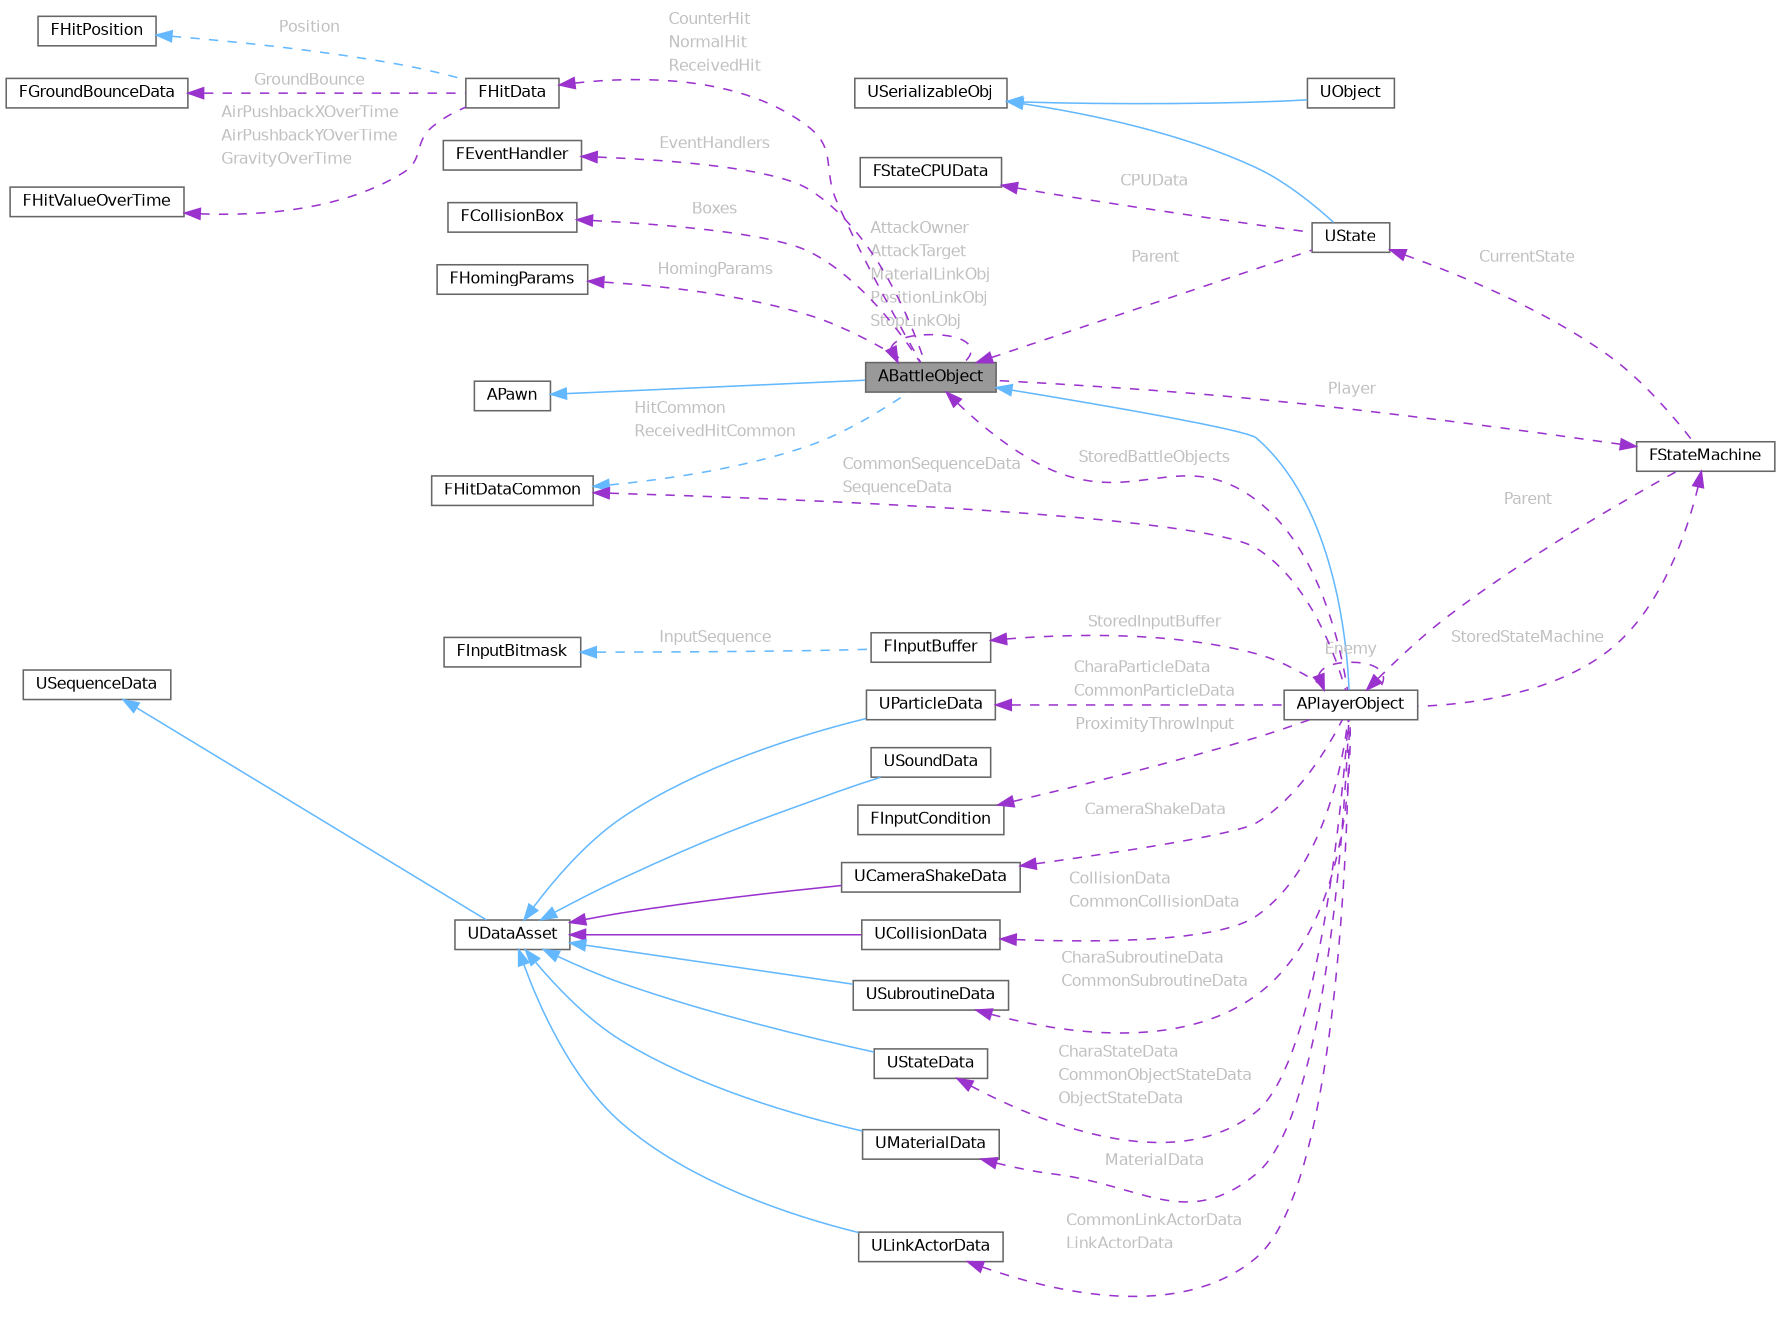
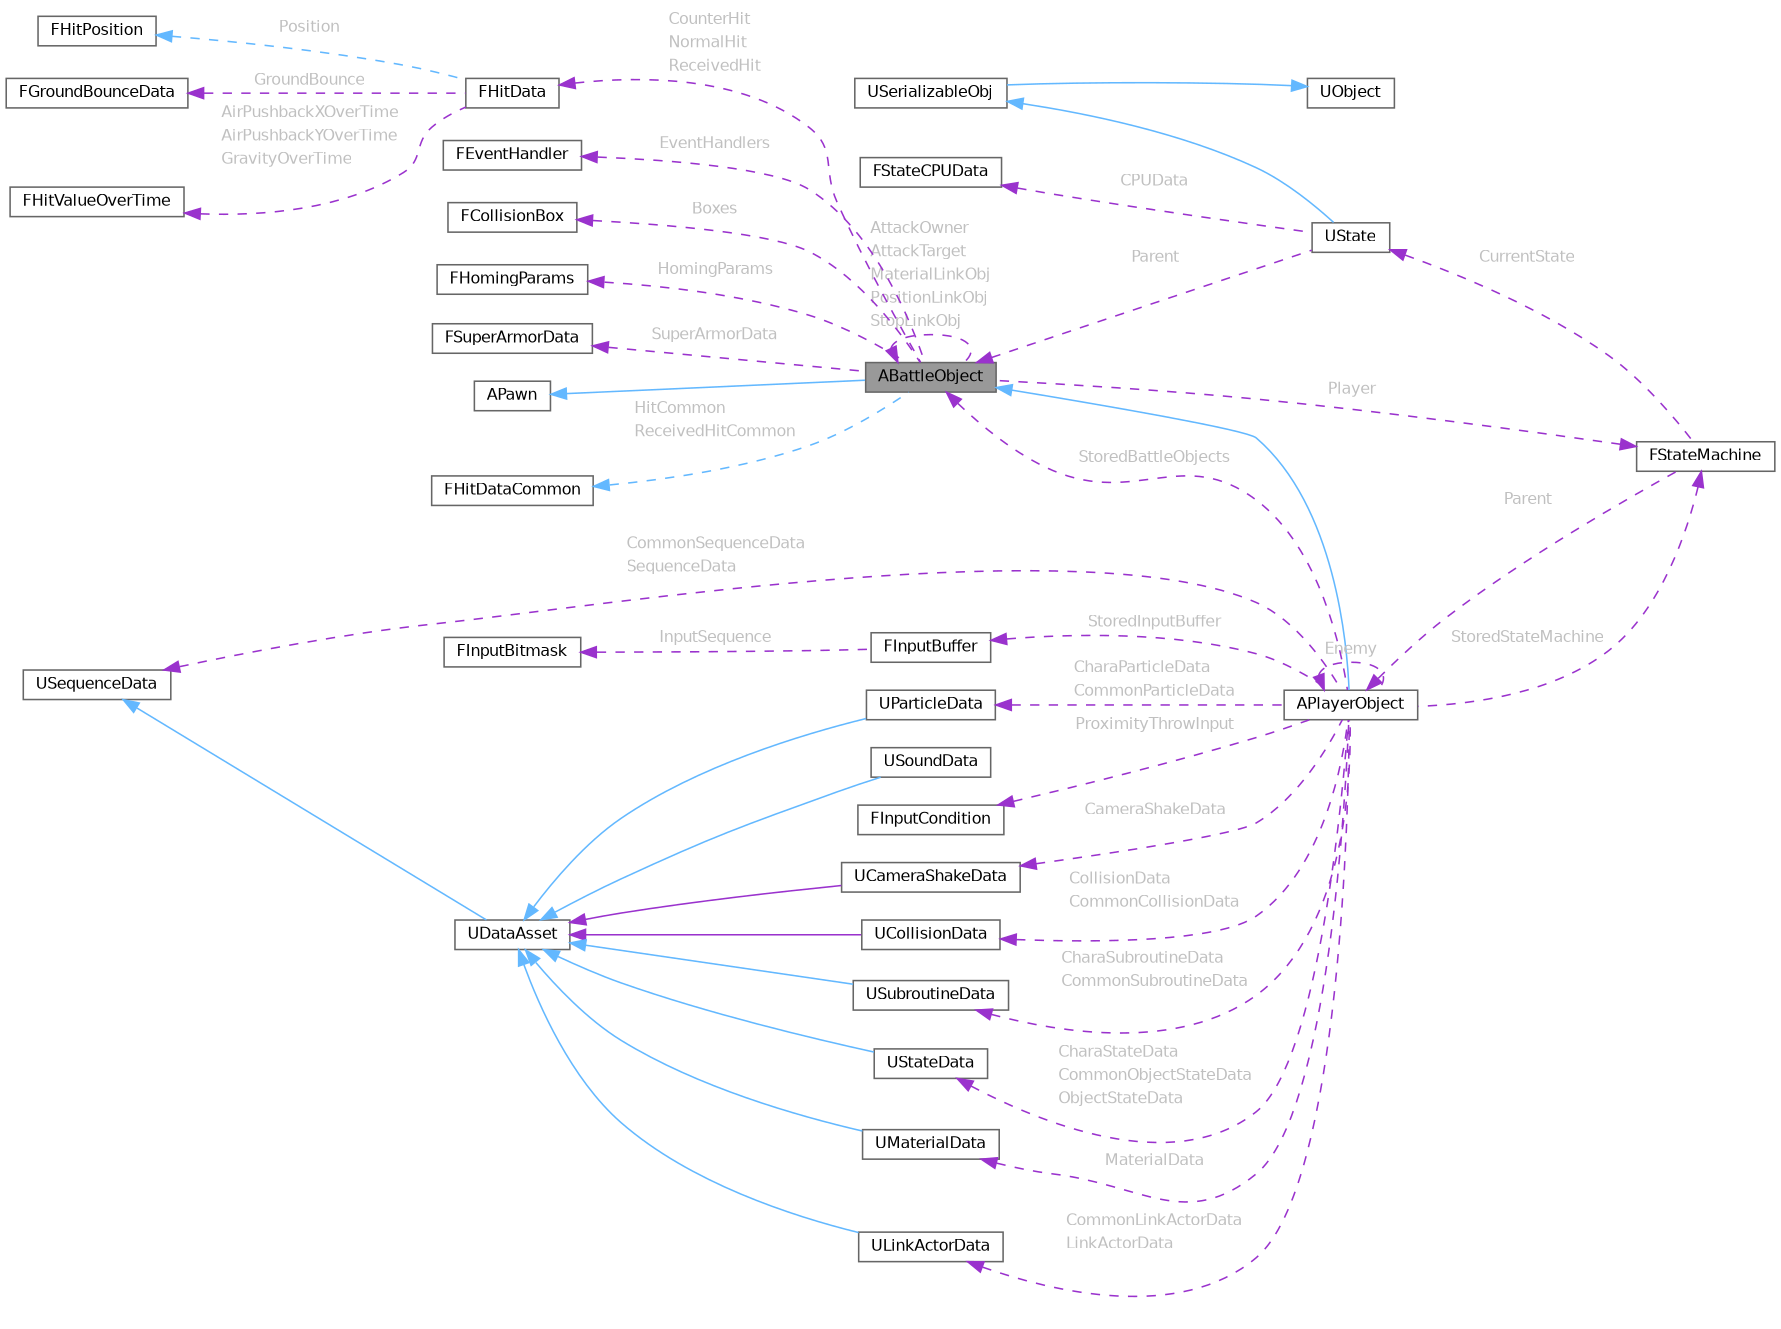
(1165, 104) -> (1149, 83)
none -> (512, 339)
(1020, 513) -> (778, 585)
(734, 652) -> (734, 652)
